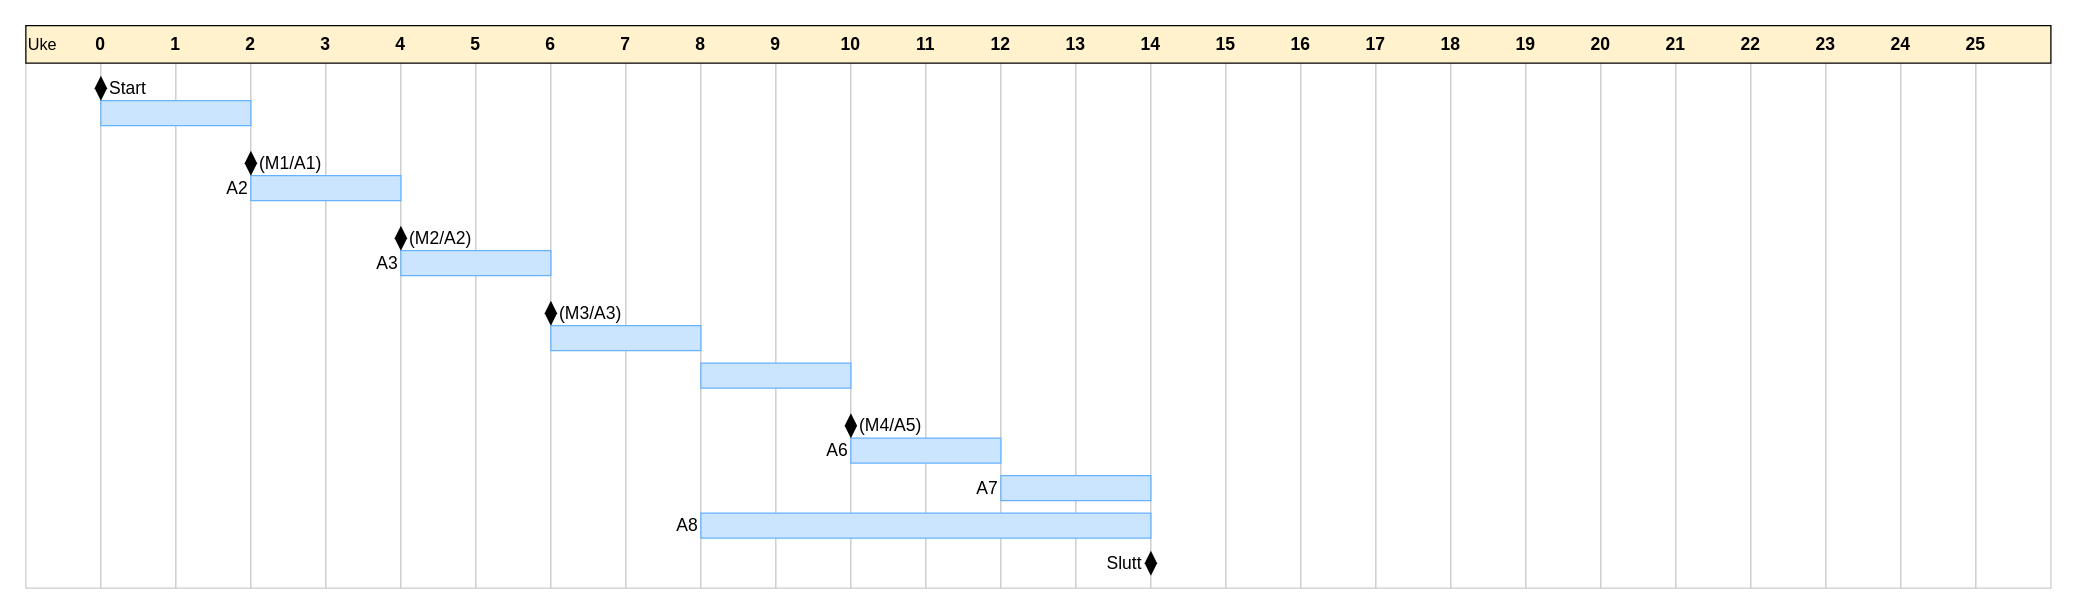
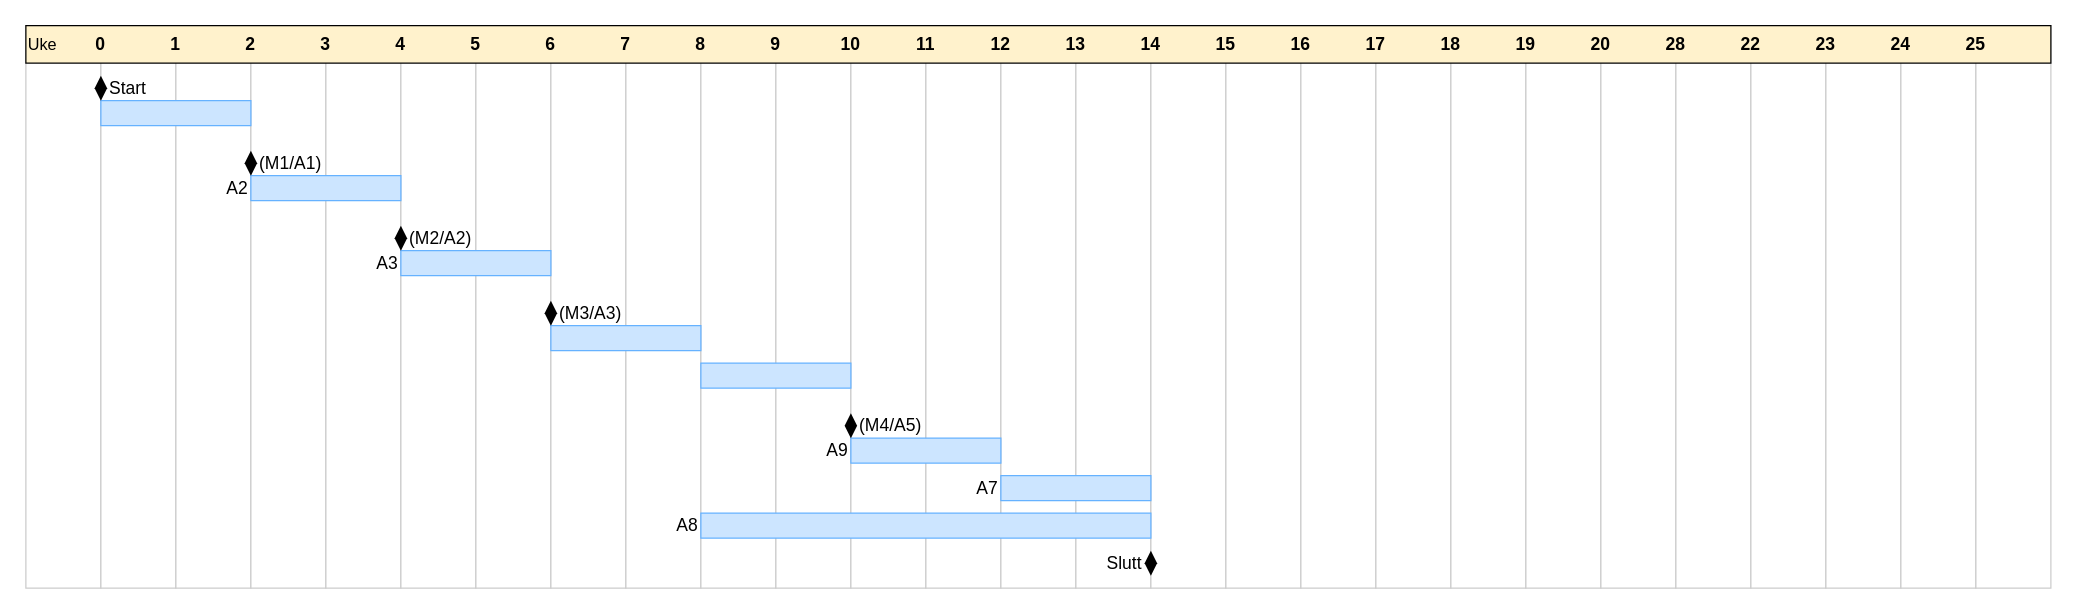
(1676, 44) -> (1676, 44)
(838, 451) -> (838, 451)
